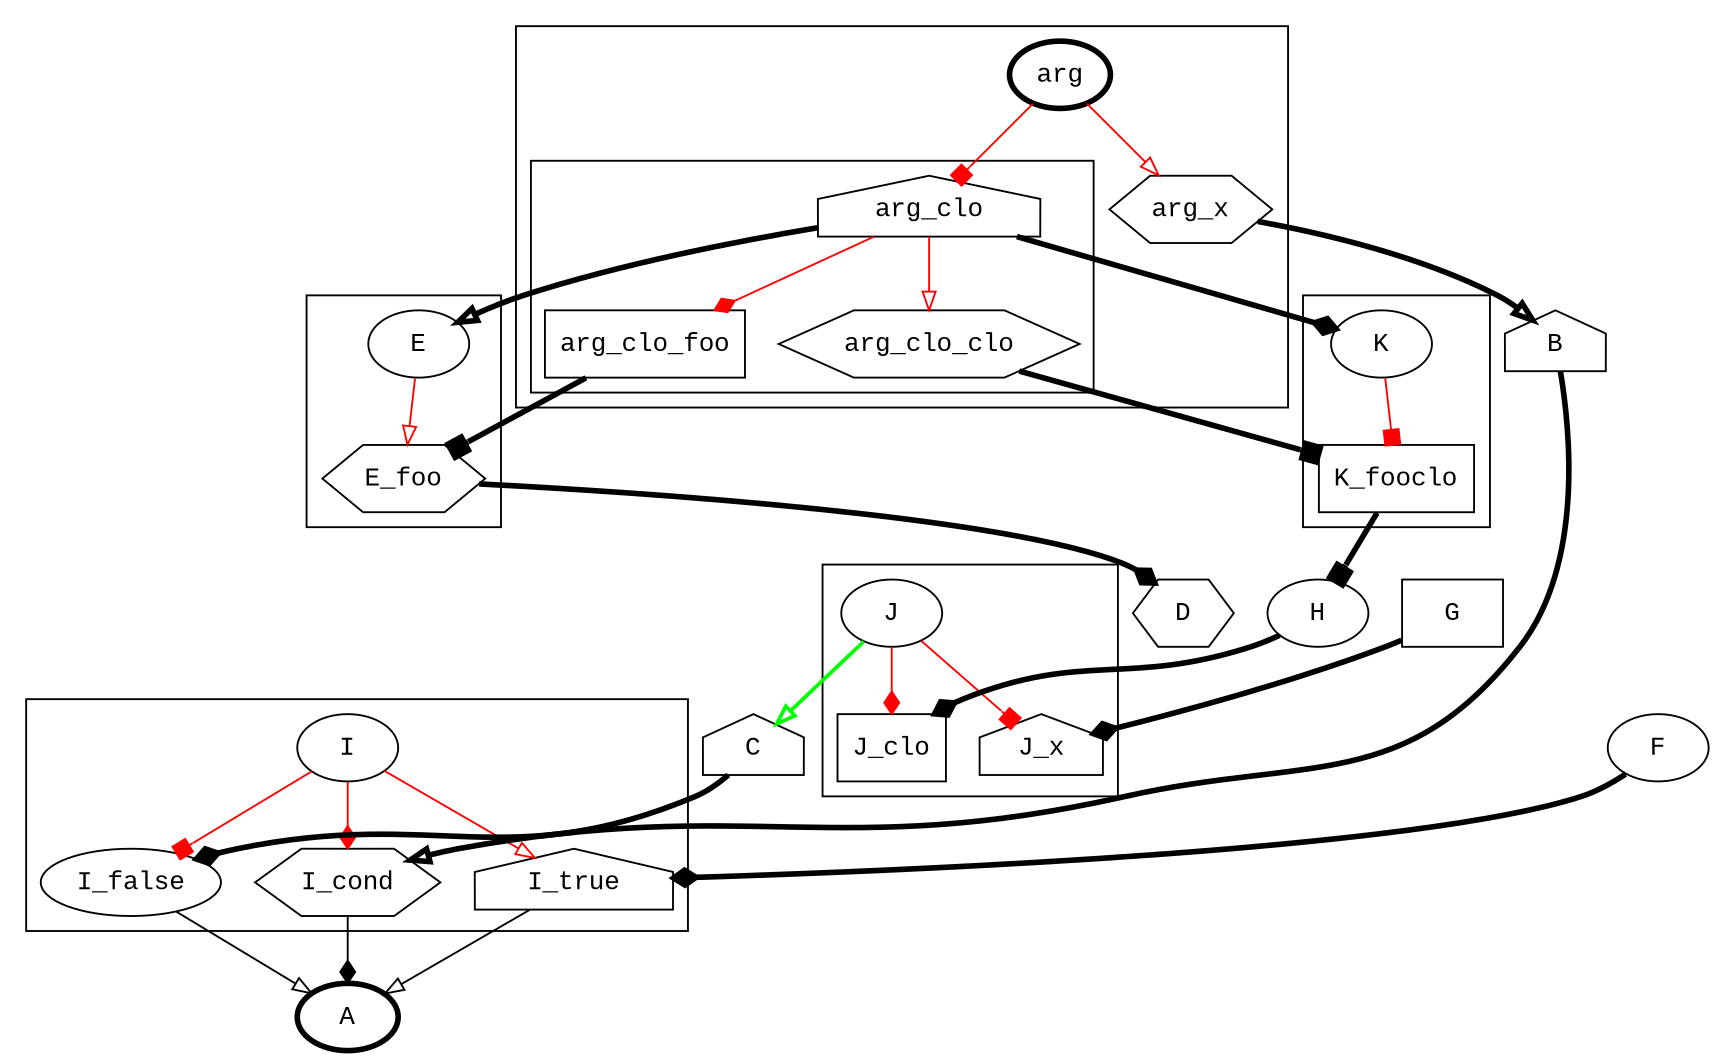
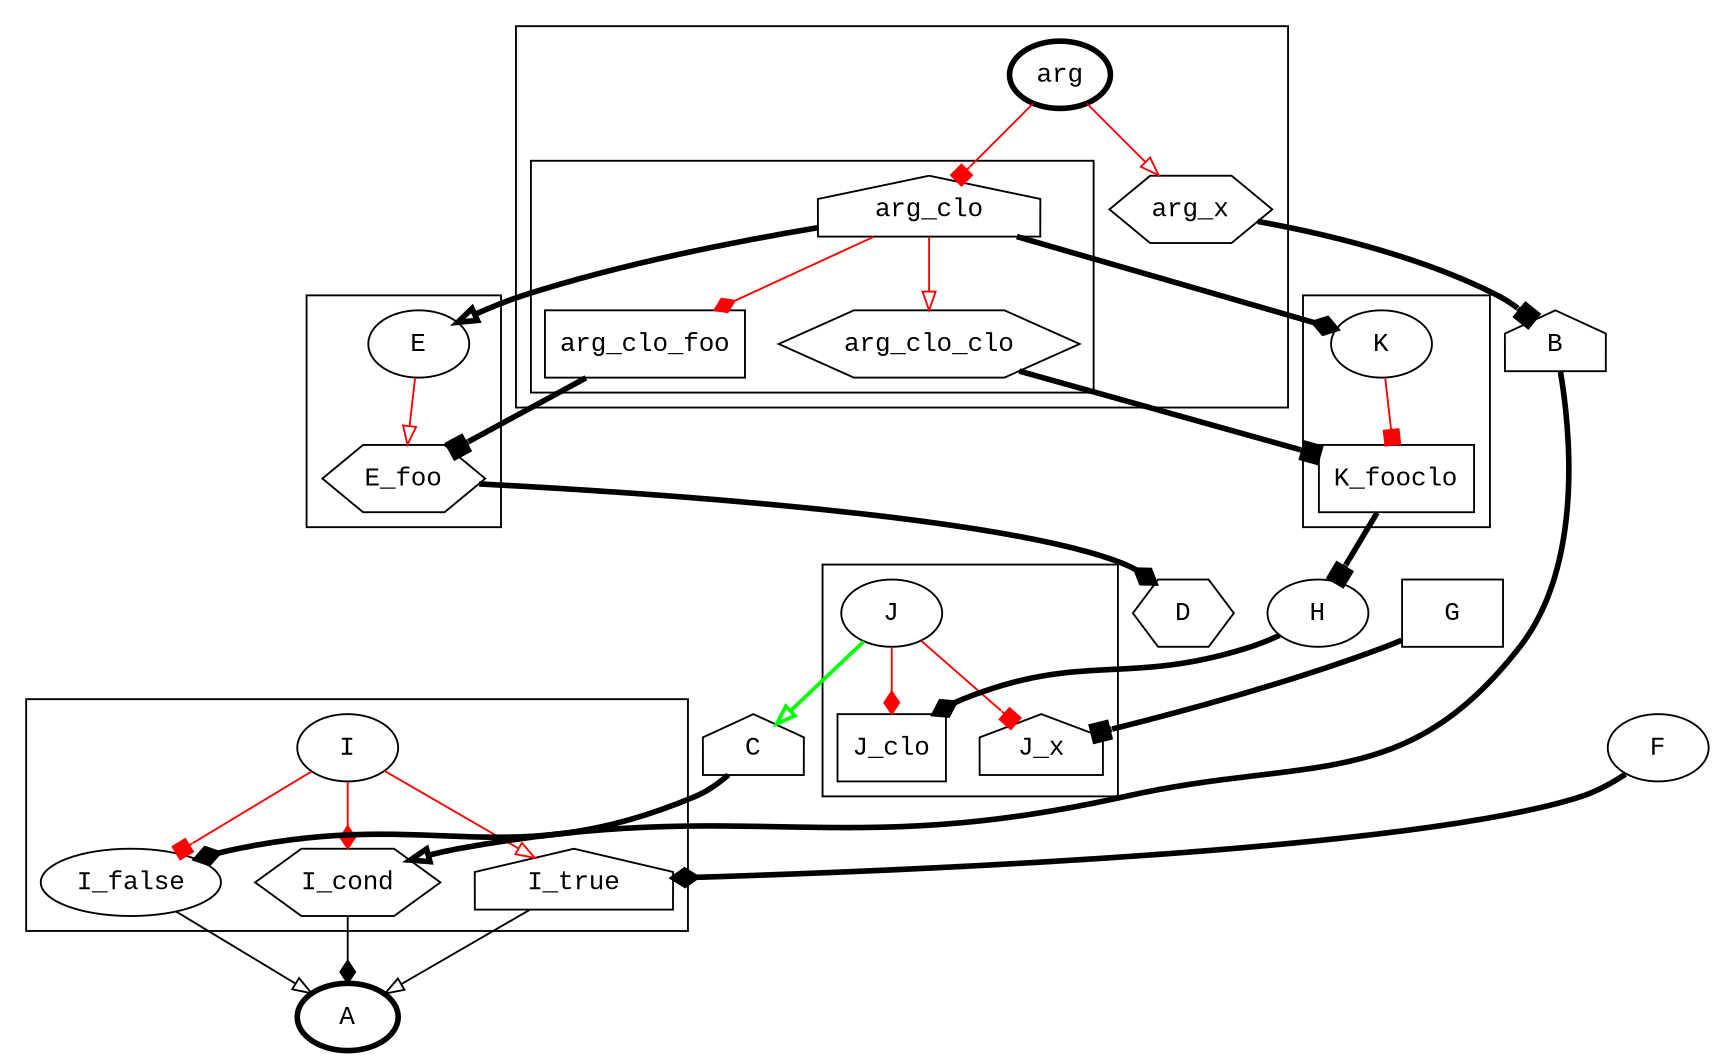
(1392, 254) -> (1392, 254)
(1258, 689) -> (1258, 689)
